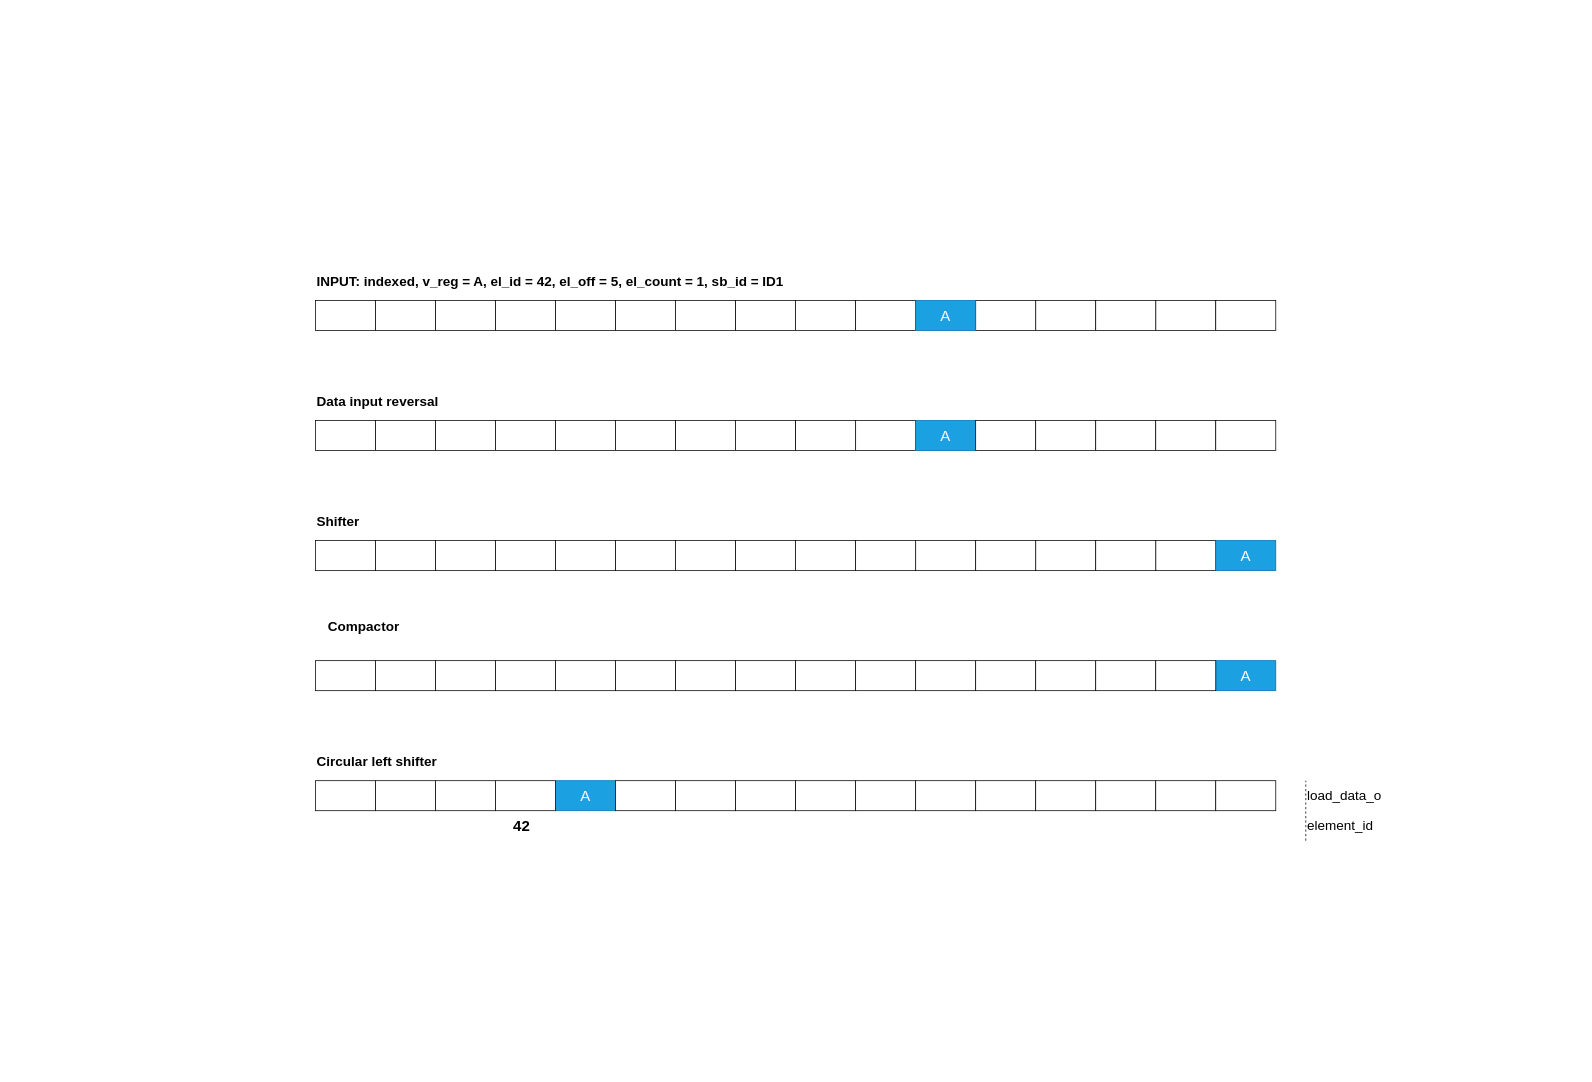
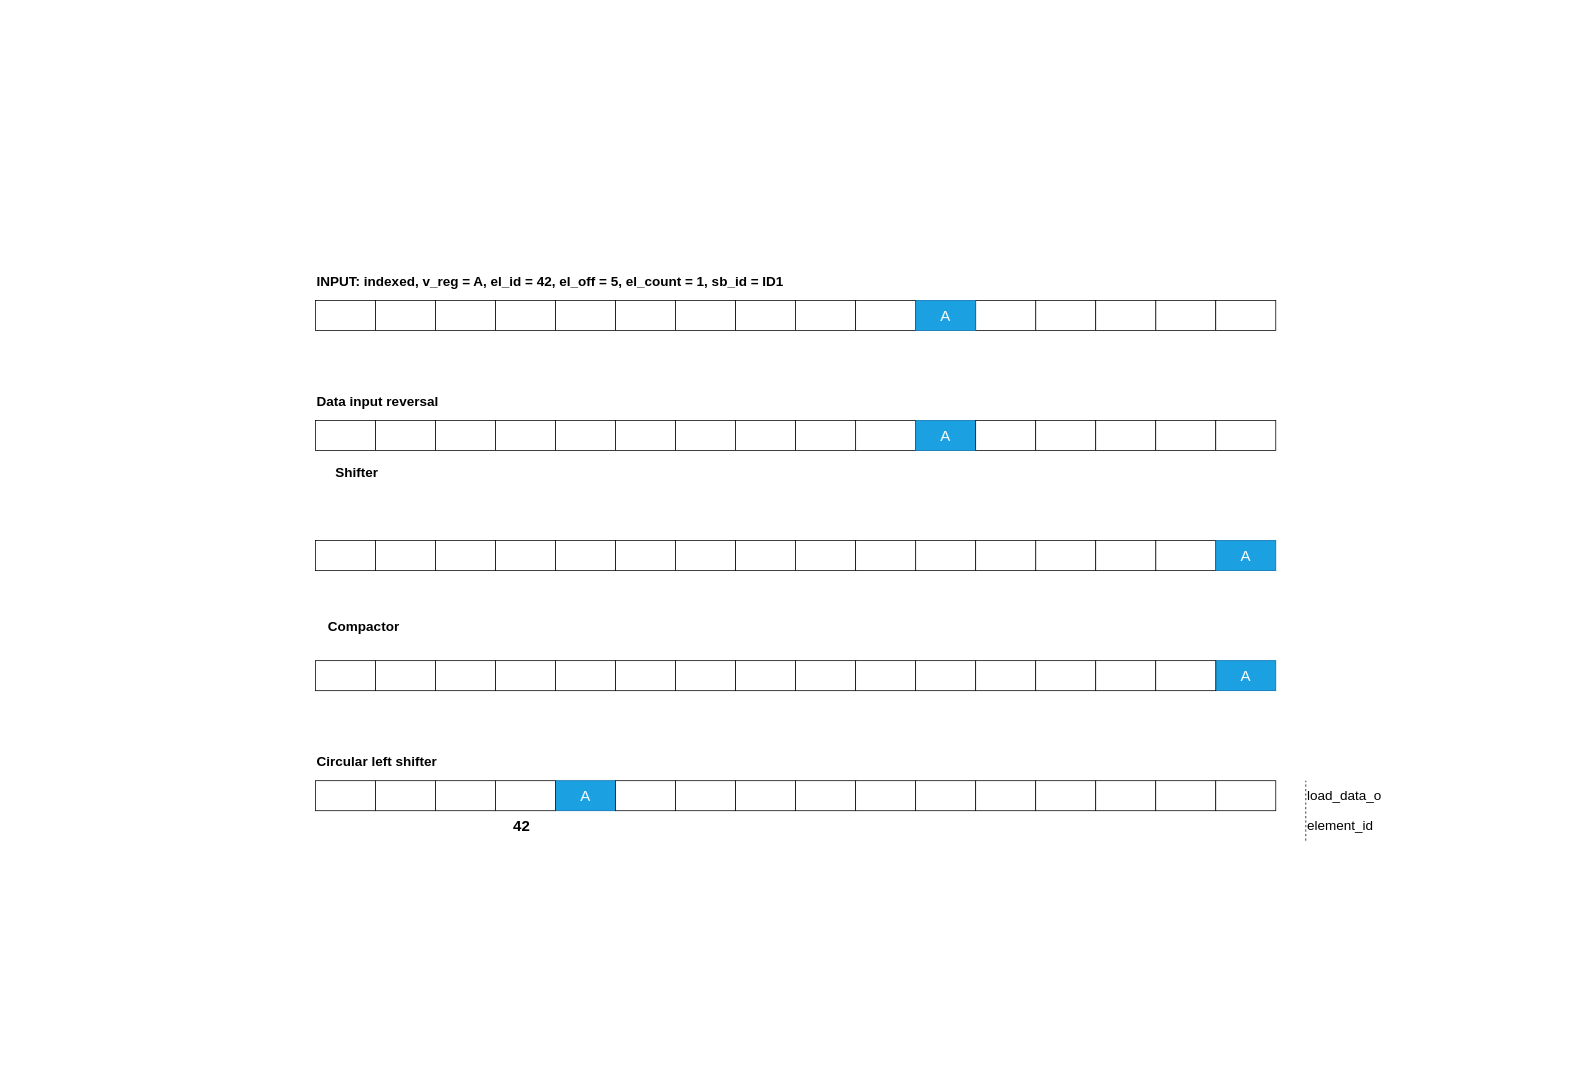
(795, 522) -> (814, 473)
